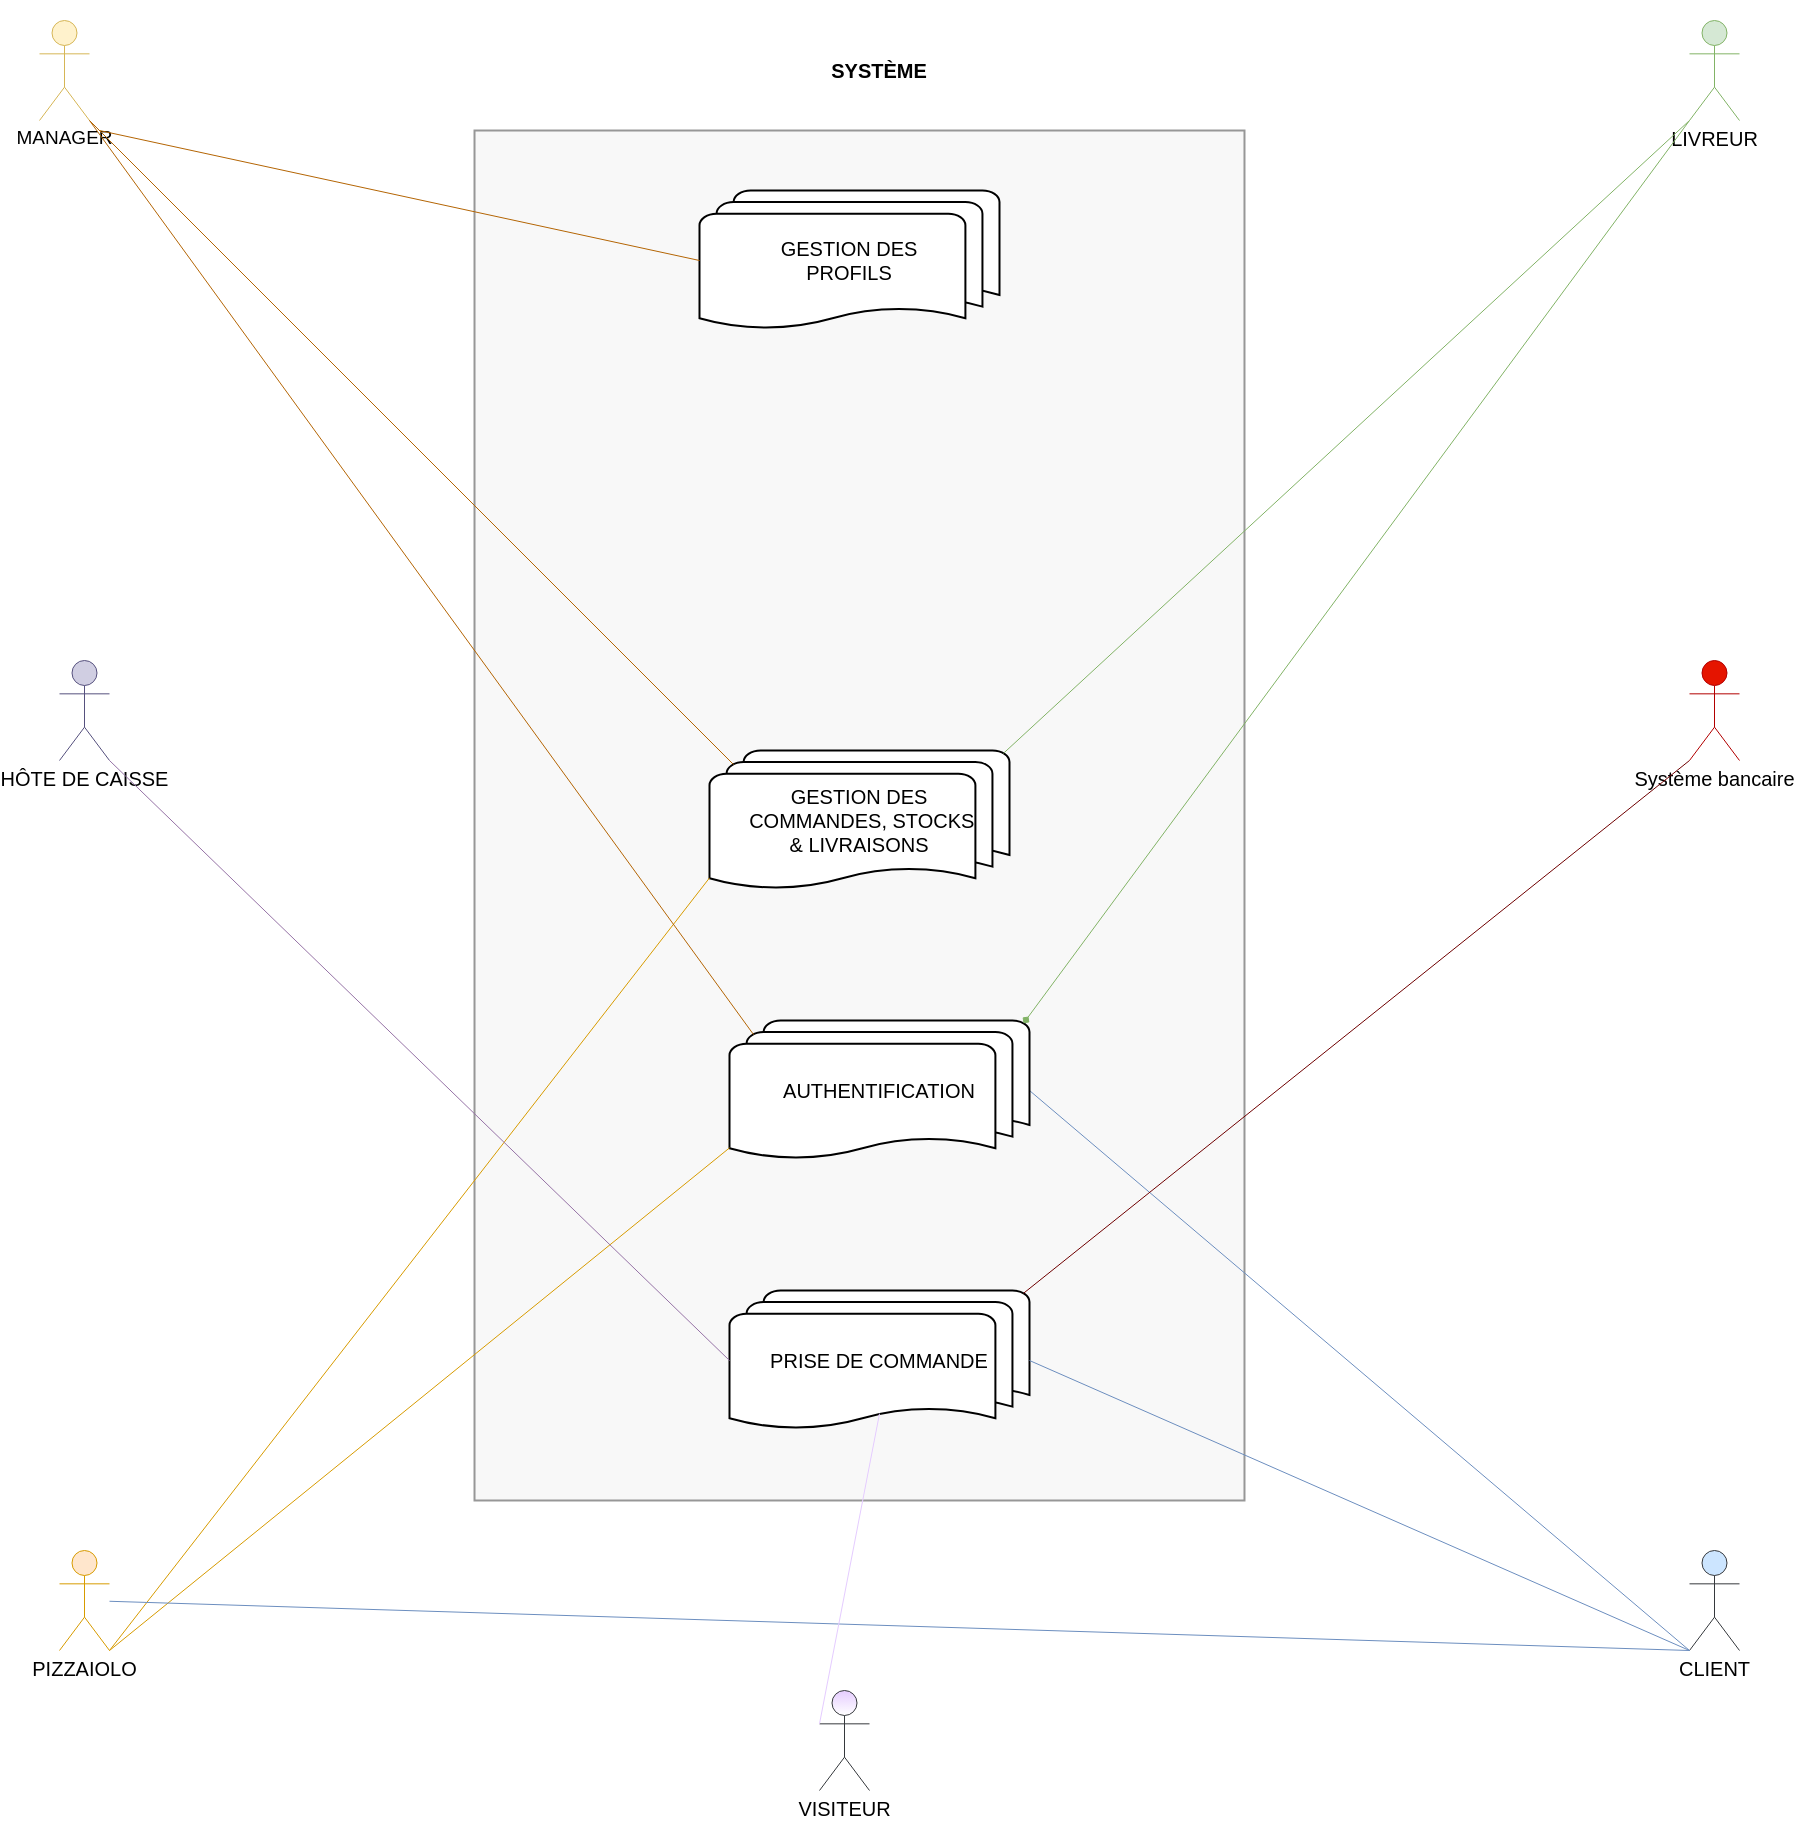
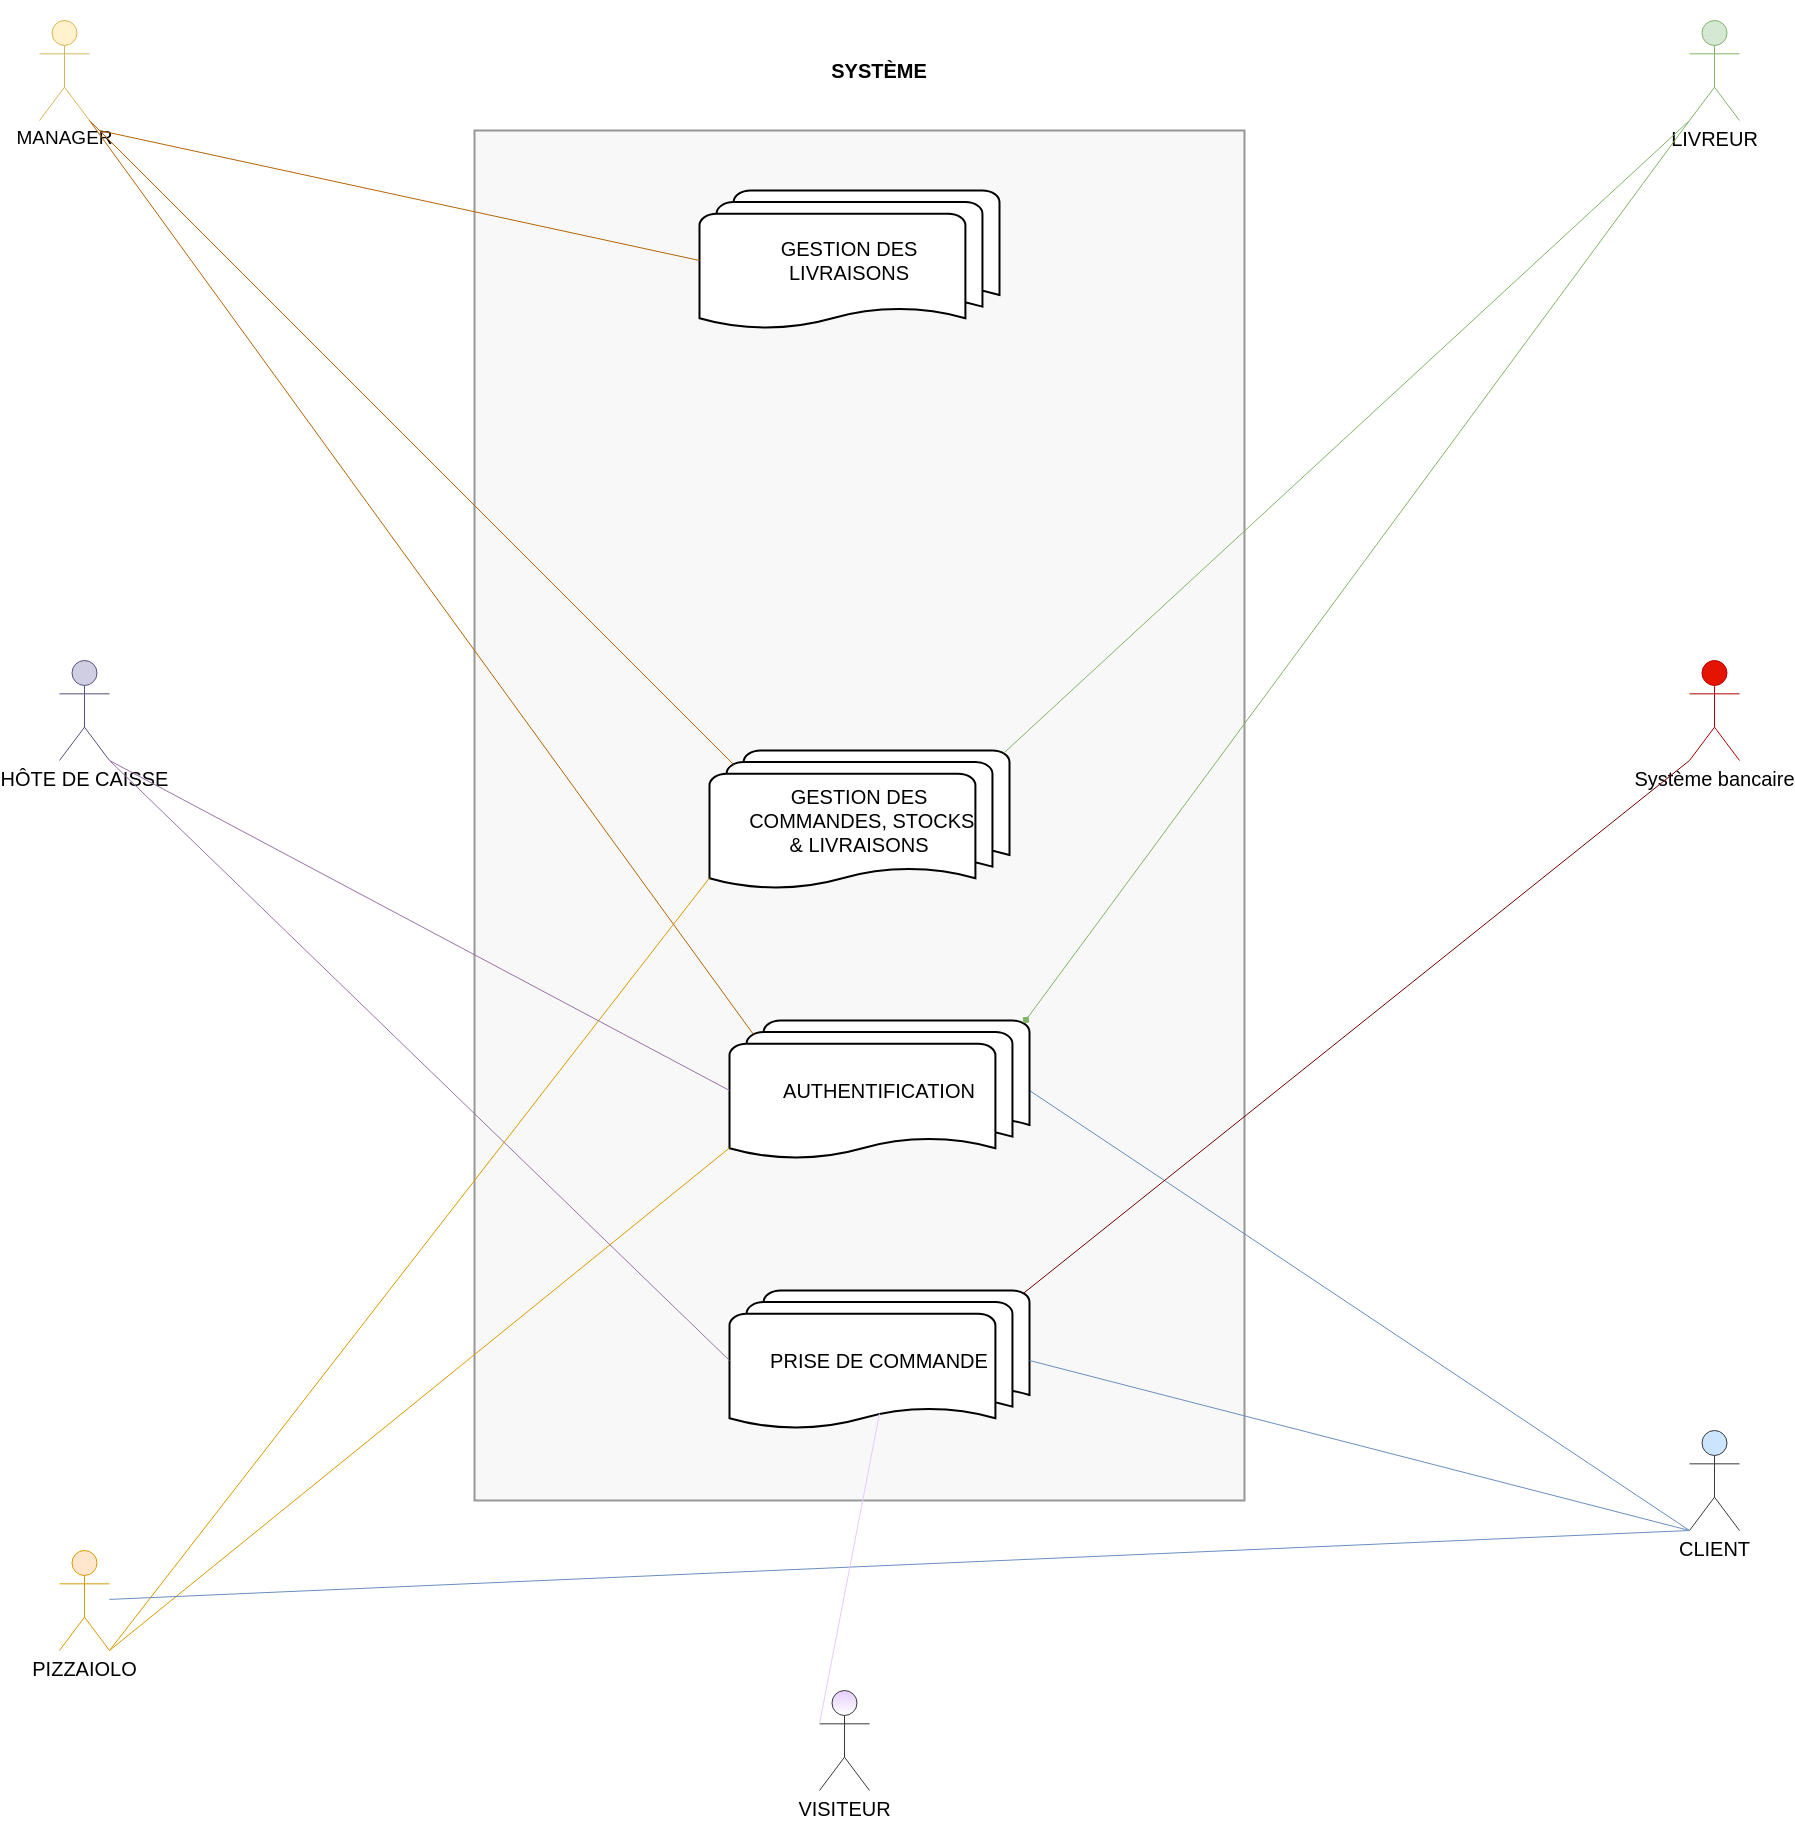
(850, 261) -> (850, 261)
none -> (422, 927)
(1715, 1601) -> (1715, 1481)
